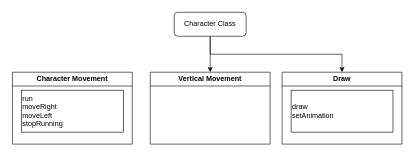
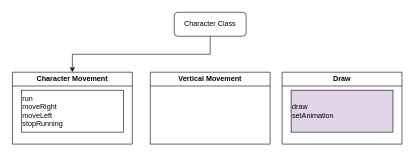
(341, 54) -> none
none -> (72, 60)
(210, 66) -> none
(342, 111) -> (342, 111)
